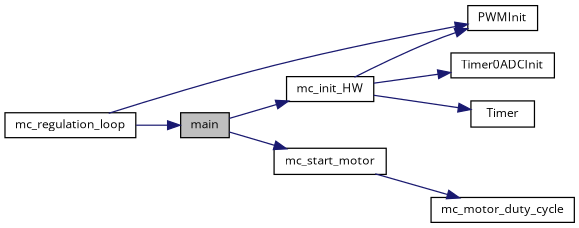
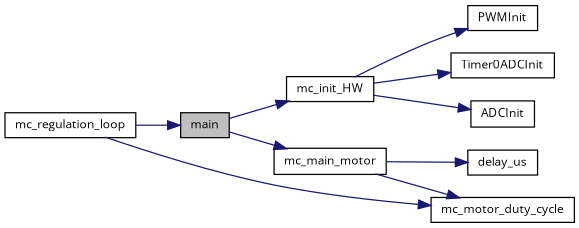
(281, 64) -> (259, 182)
(503, 114) -> (503, 114)
(330, 161) -> (330, 161)
none -> (503, 163)
